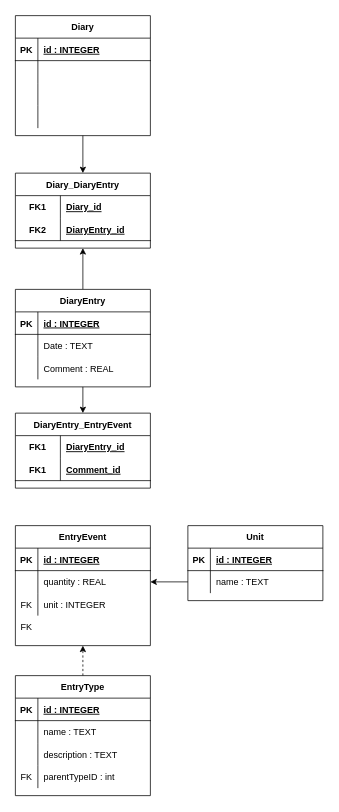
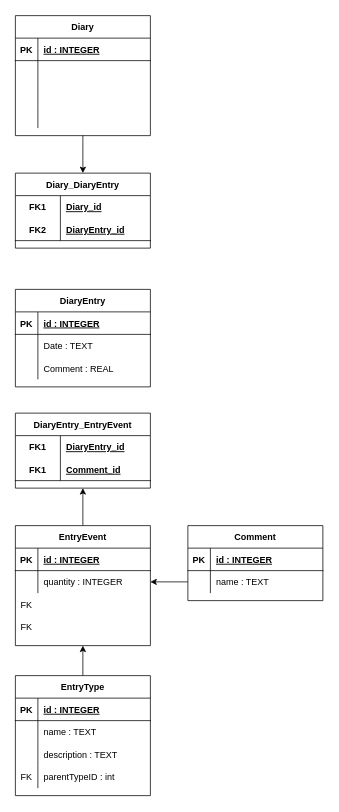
(83, 254) -> none
(83, 406) -> none
none -> (83, 494)
(255, 537) -> (255, 537)
(77, 582) -> (84, 582)
(94, 604) -> none
(83, 663) -> (83, 663)
